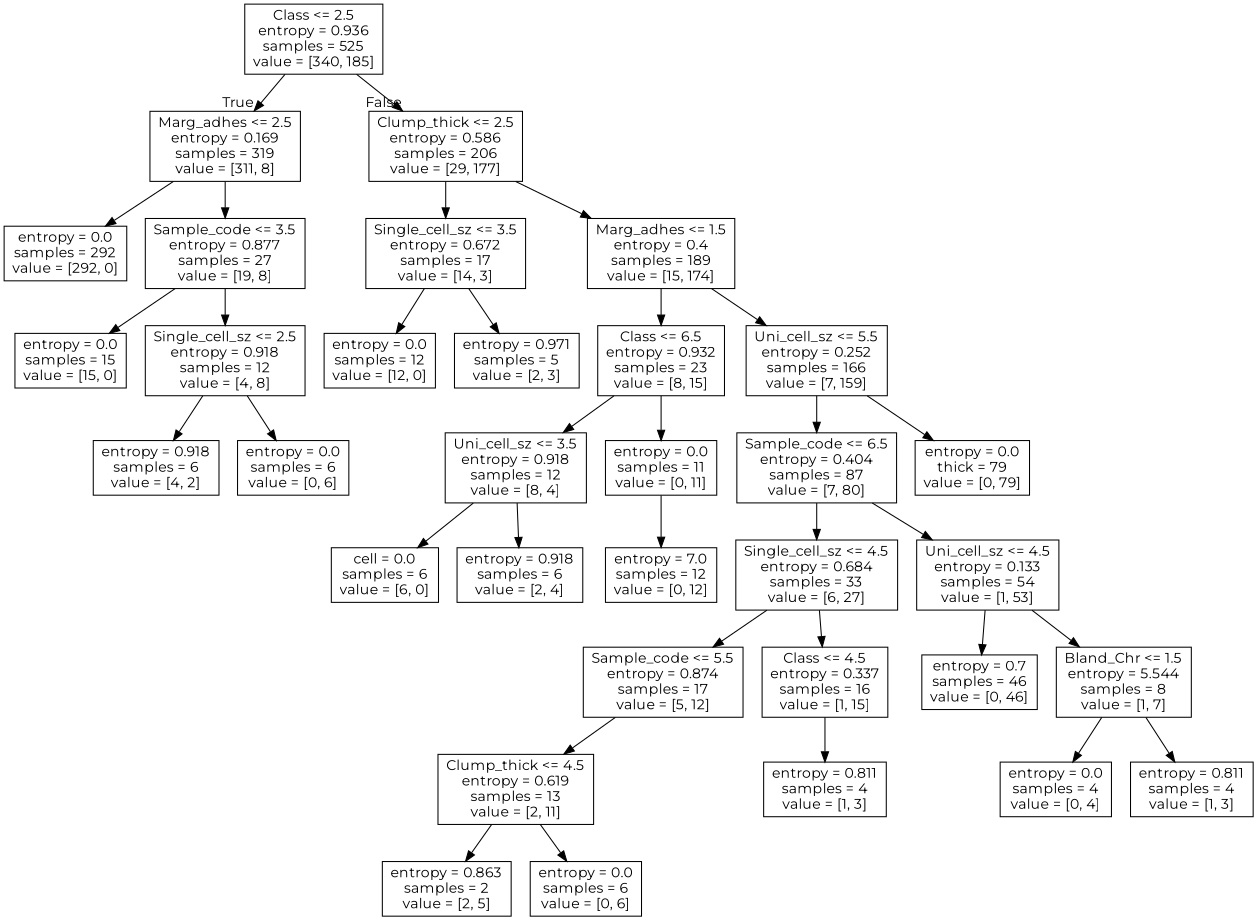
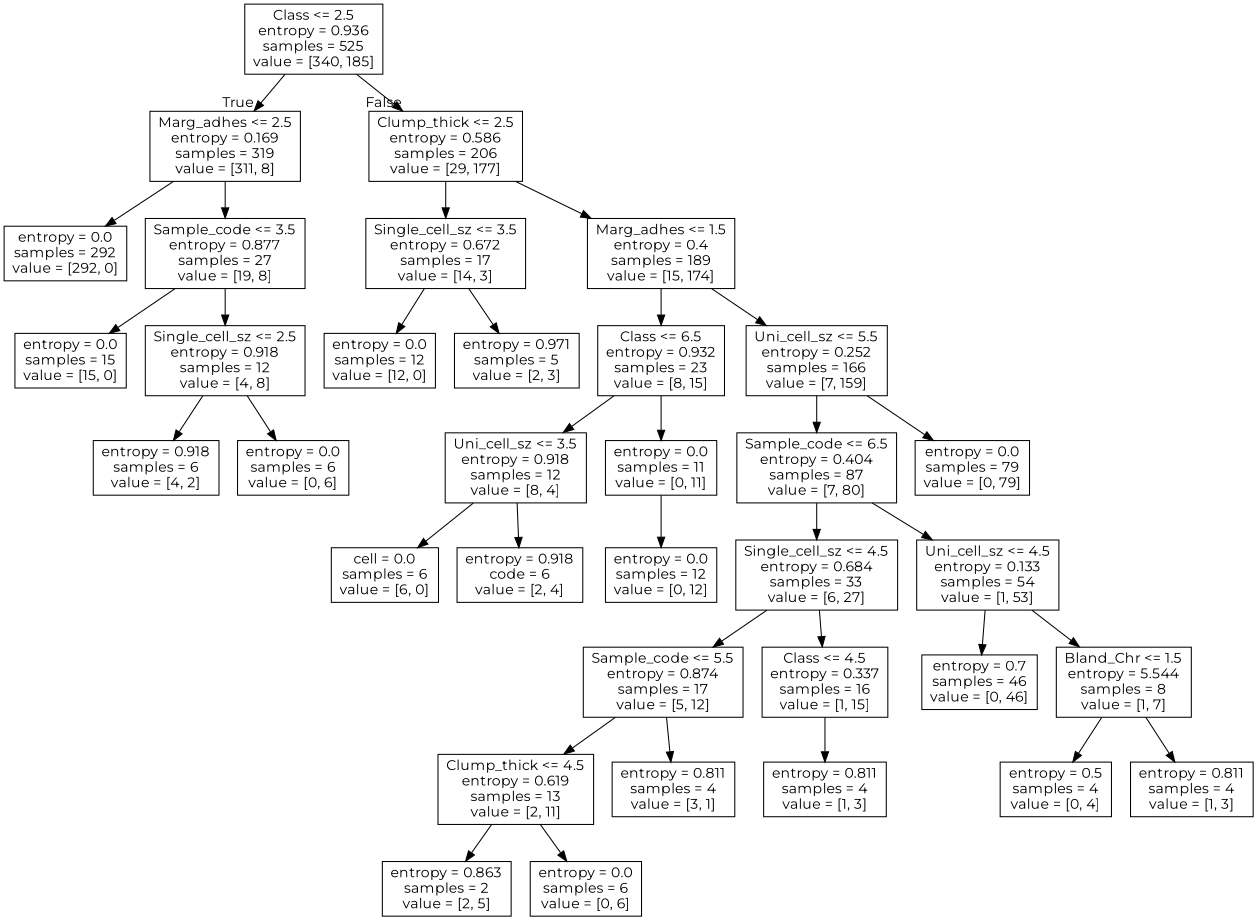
(972, 468) -> (972, 468)
(520, 575) -> (520, 575)
(661, 575) -> (661, 575)
none -> (673, 789)
(1056, 789) -> (1056, 789)
